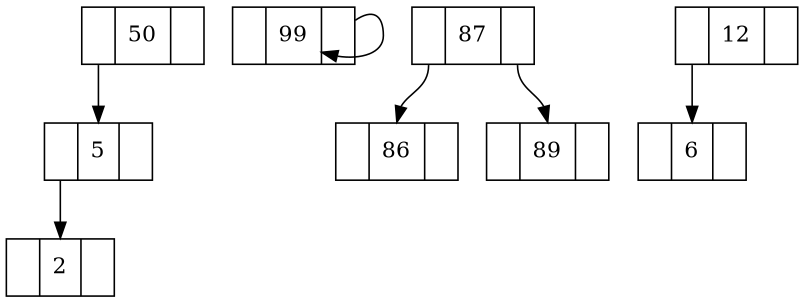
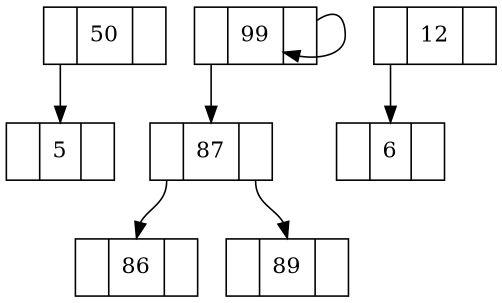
none -> (211, 86)
(60, 267) -> none
